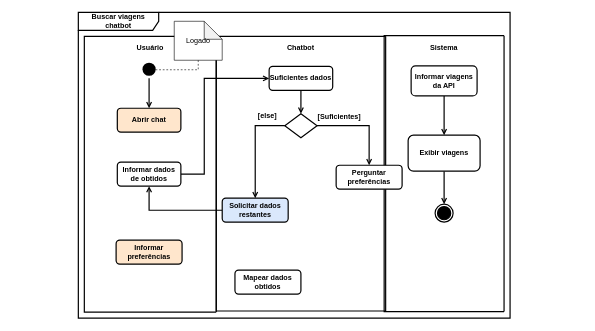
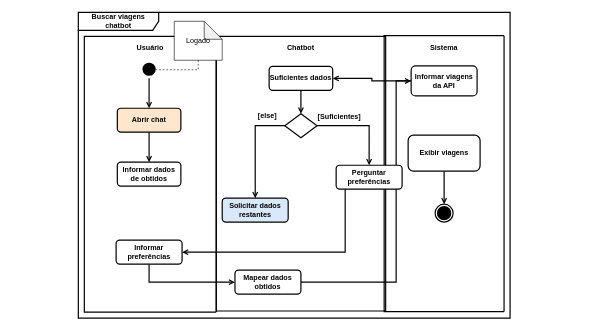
(204, 107) -> none
(444, 114) -> (366, 78)
none -> (149, 145)
(175, 210) -> none
(149, 252) -> (149, 252)
none -> (296, 252)
none -> (181, 282)
none -> (395, 282)
